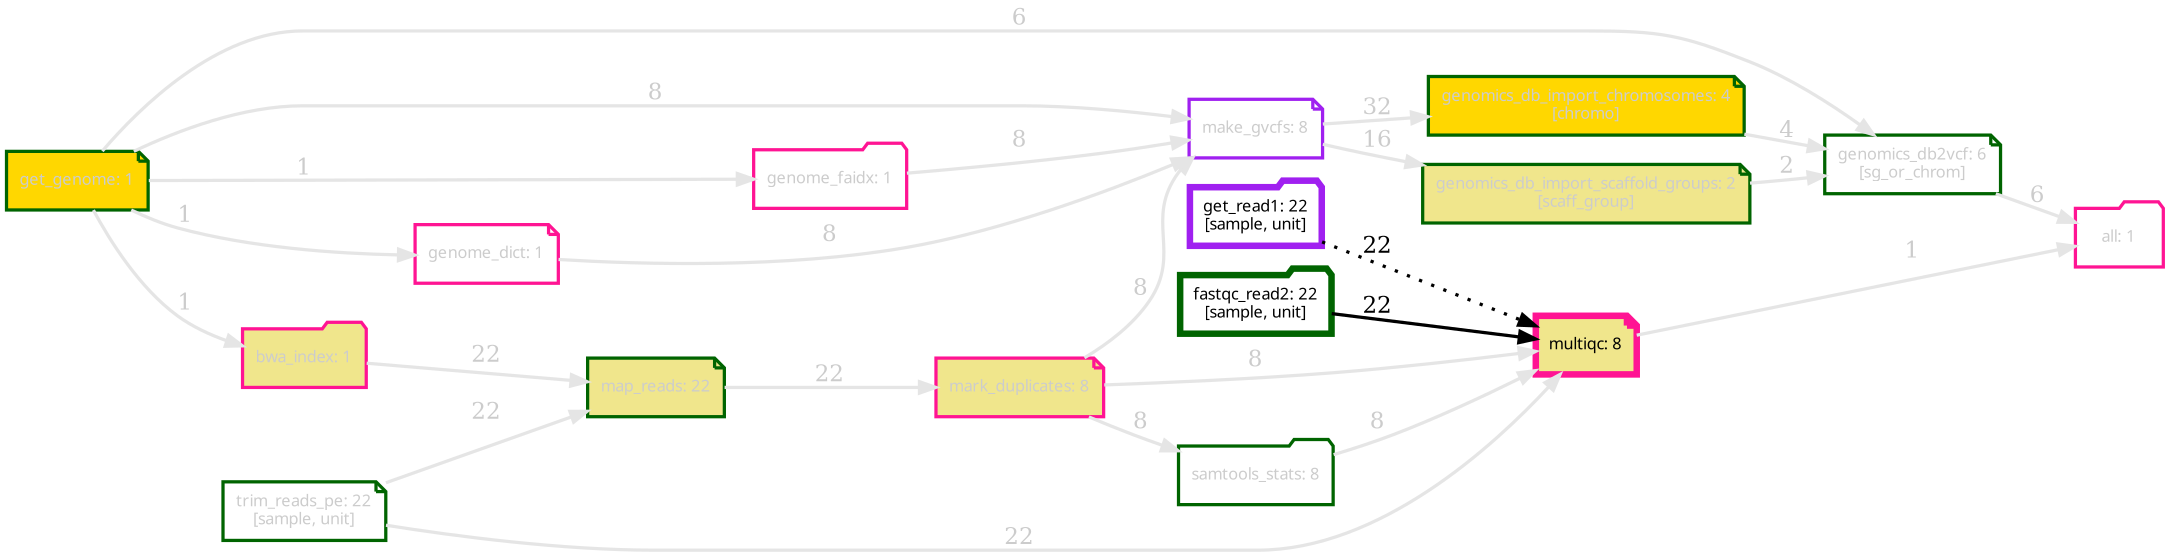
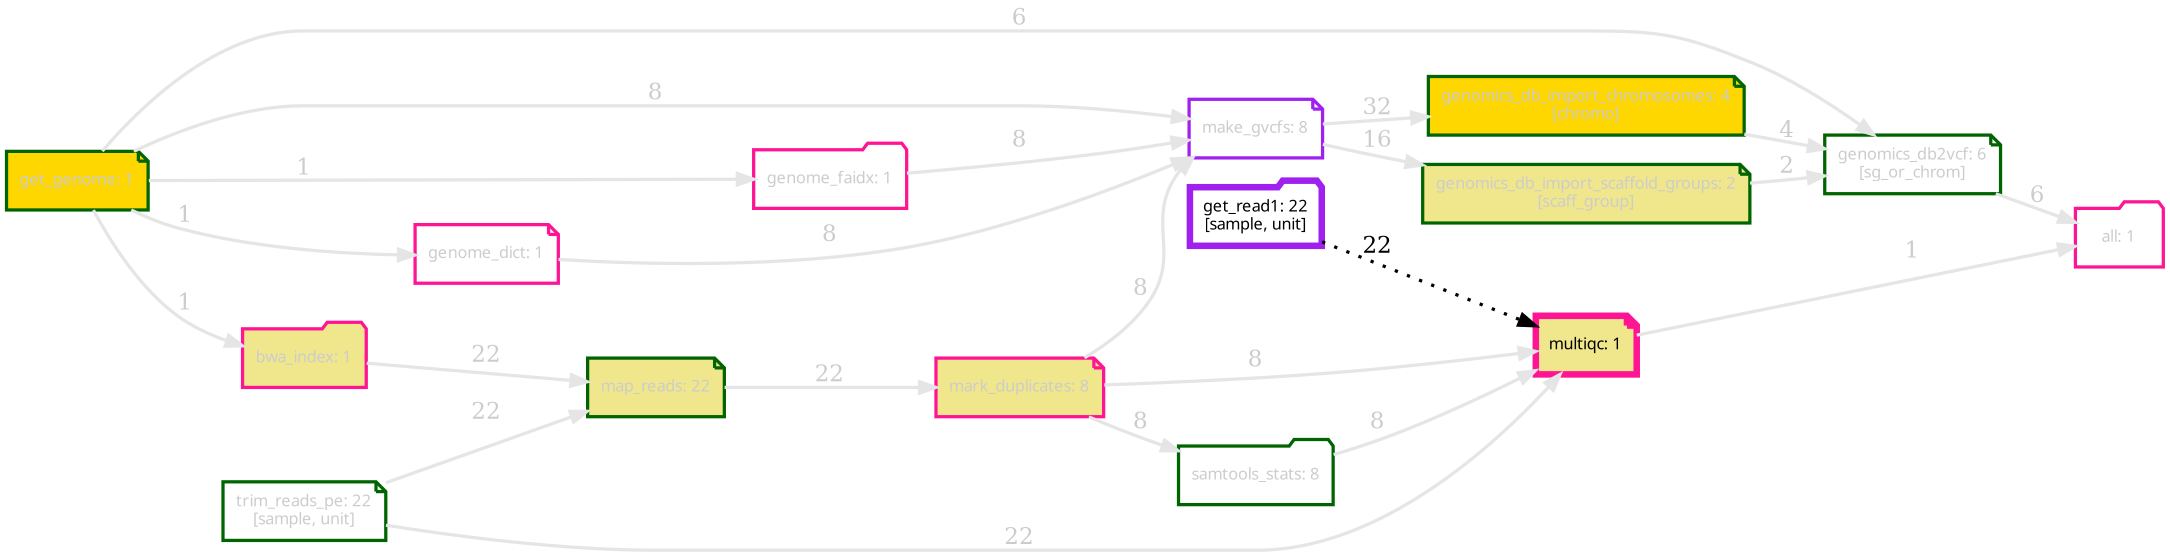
(1256, 304) -> none
(1586, 345) -> (1586, 345)
